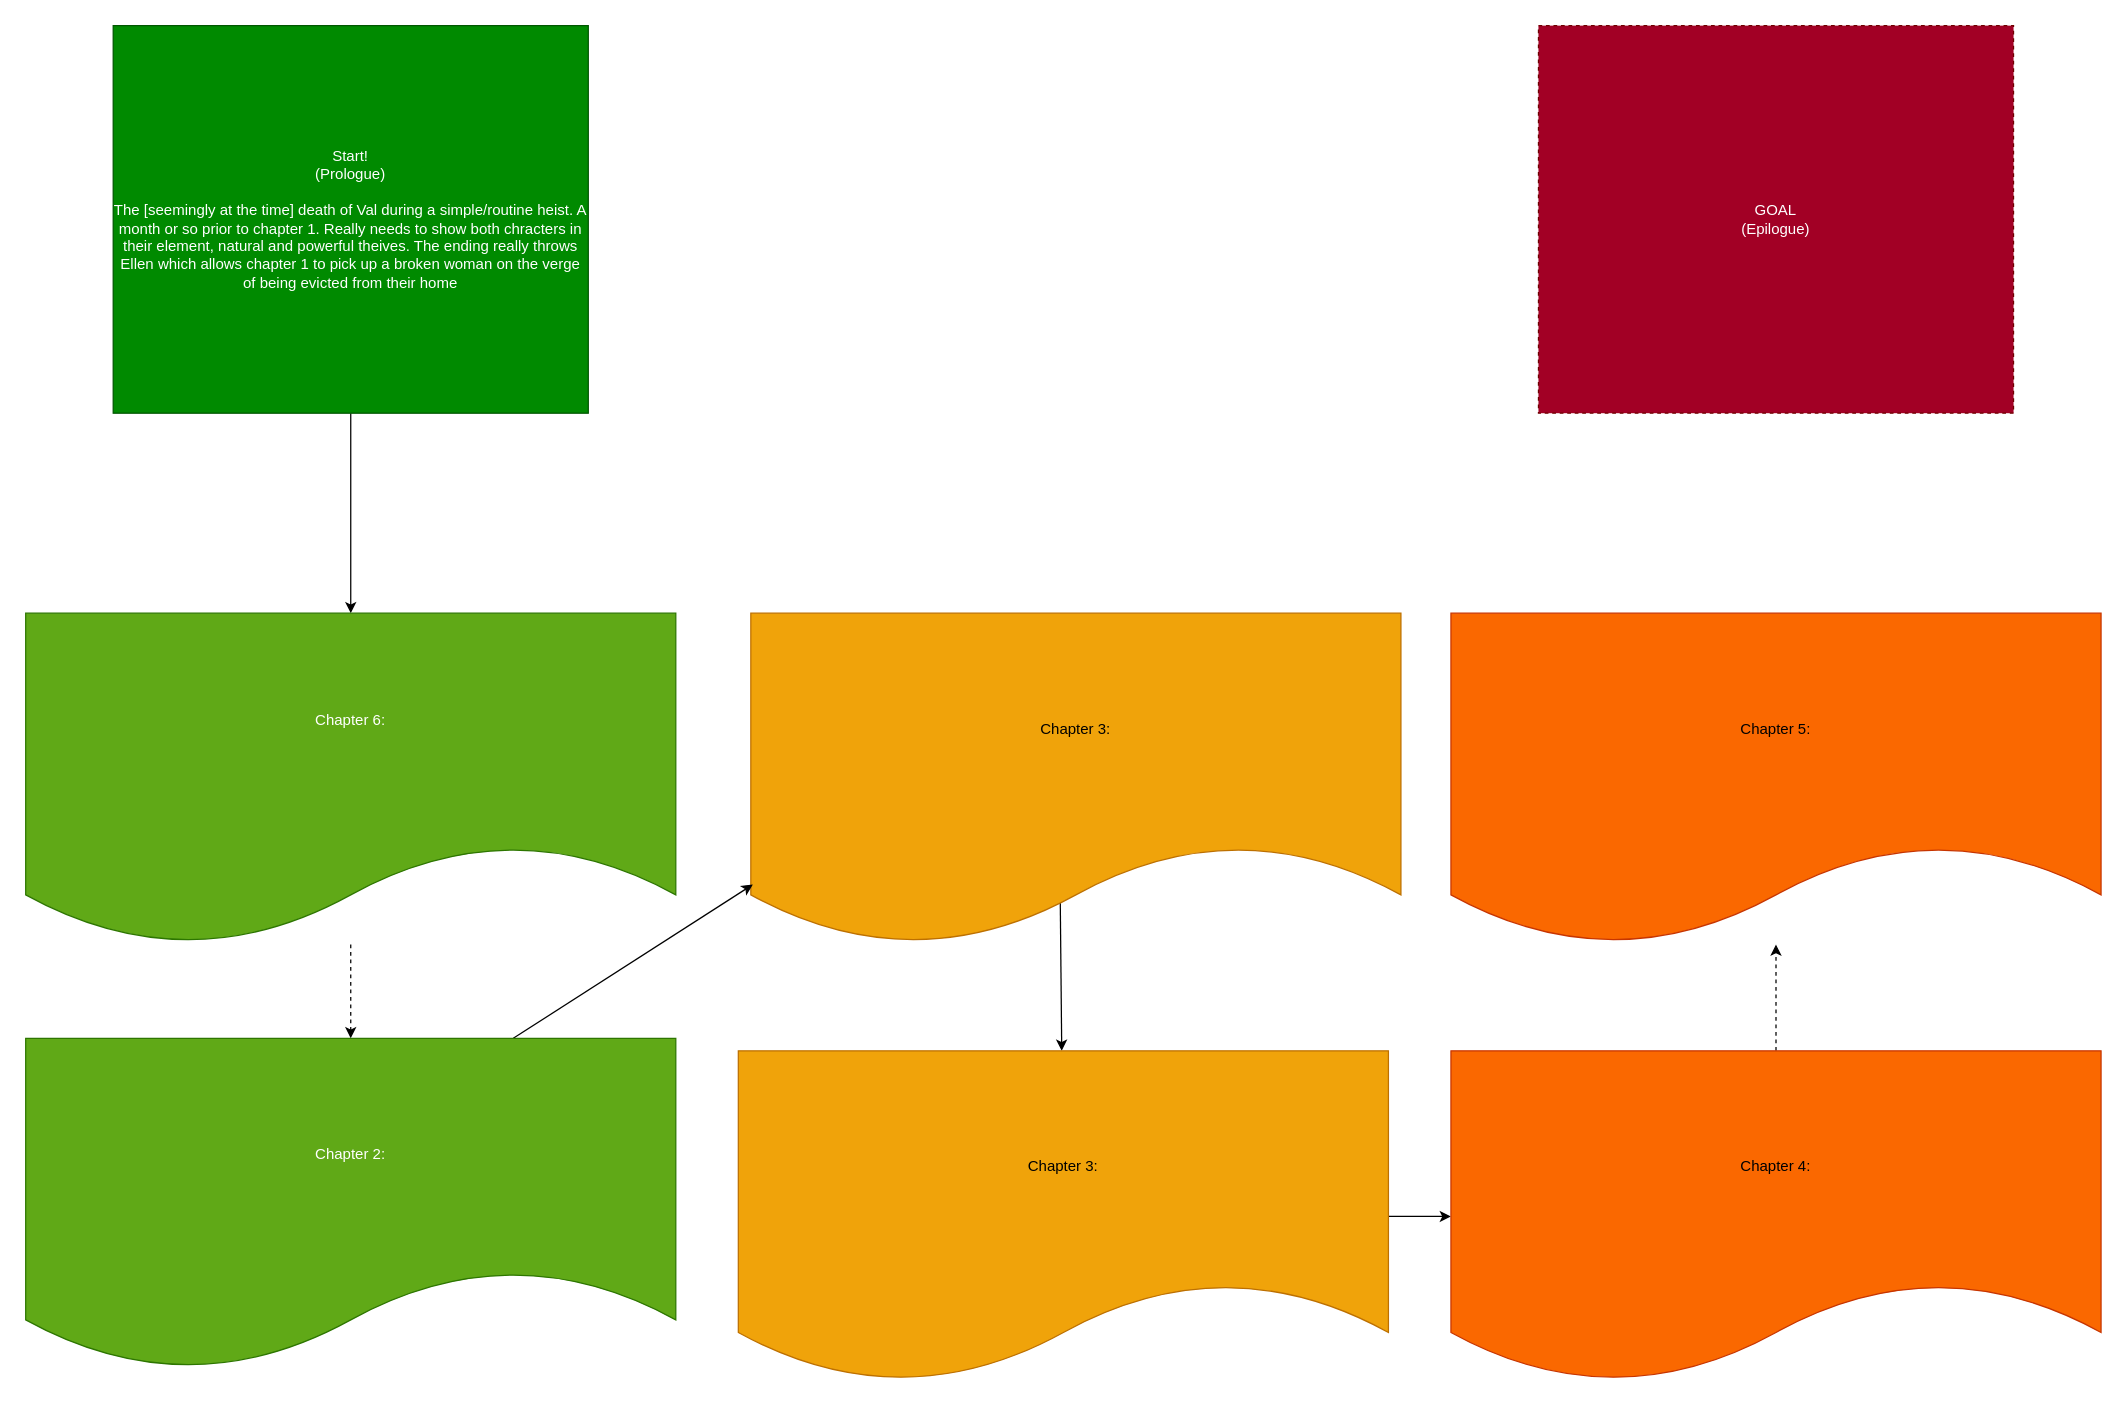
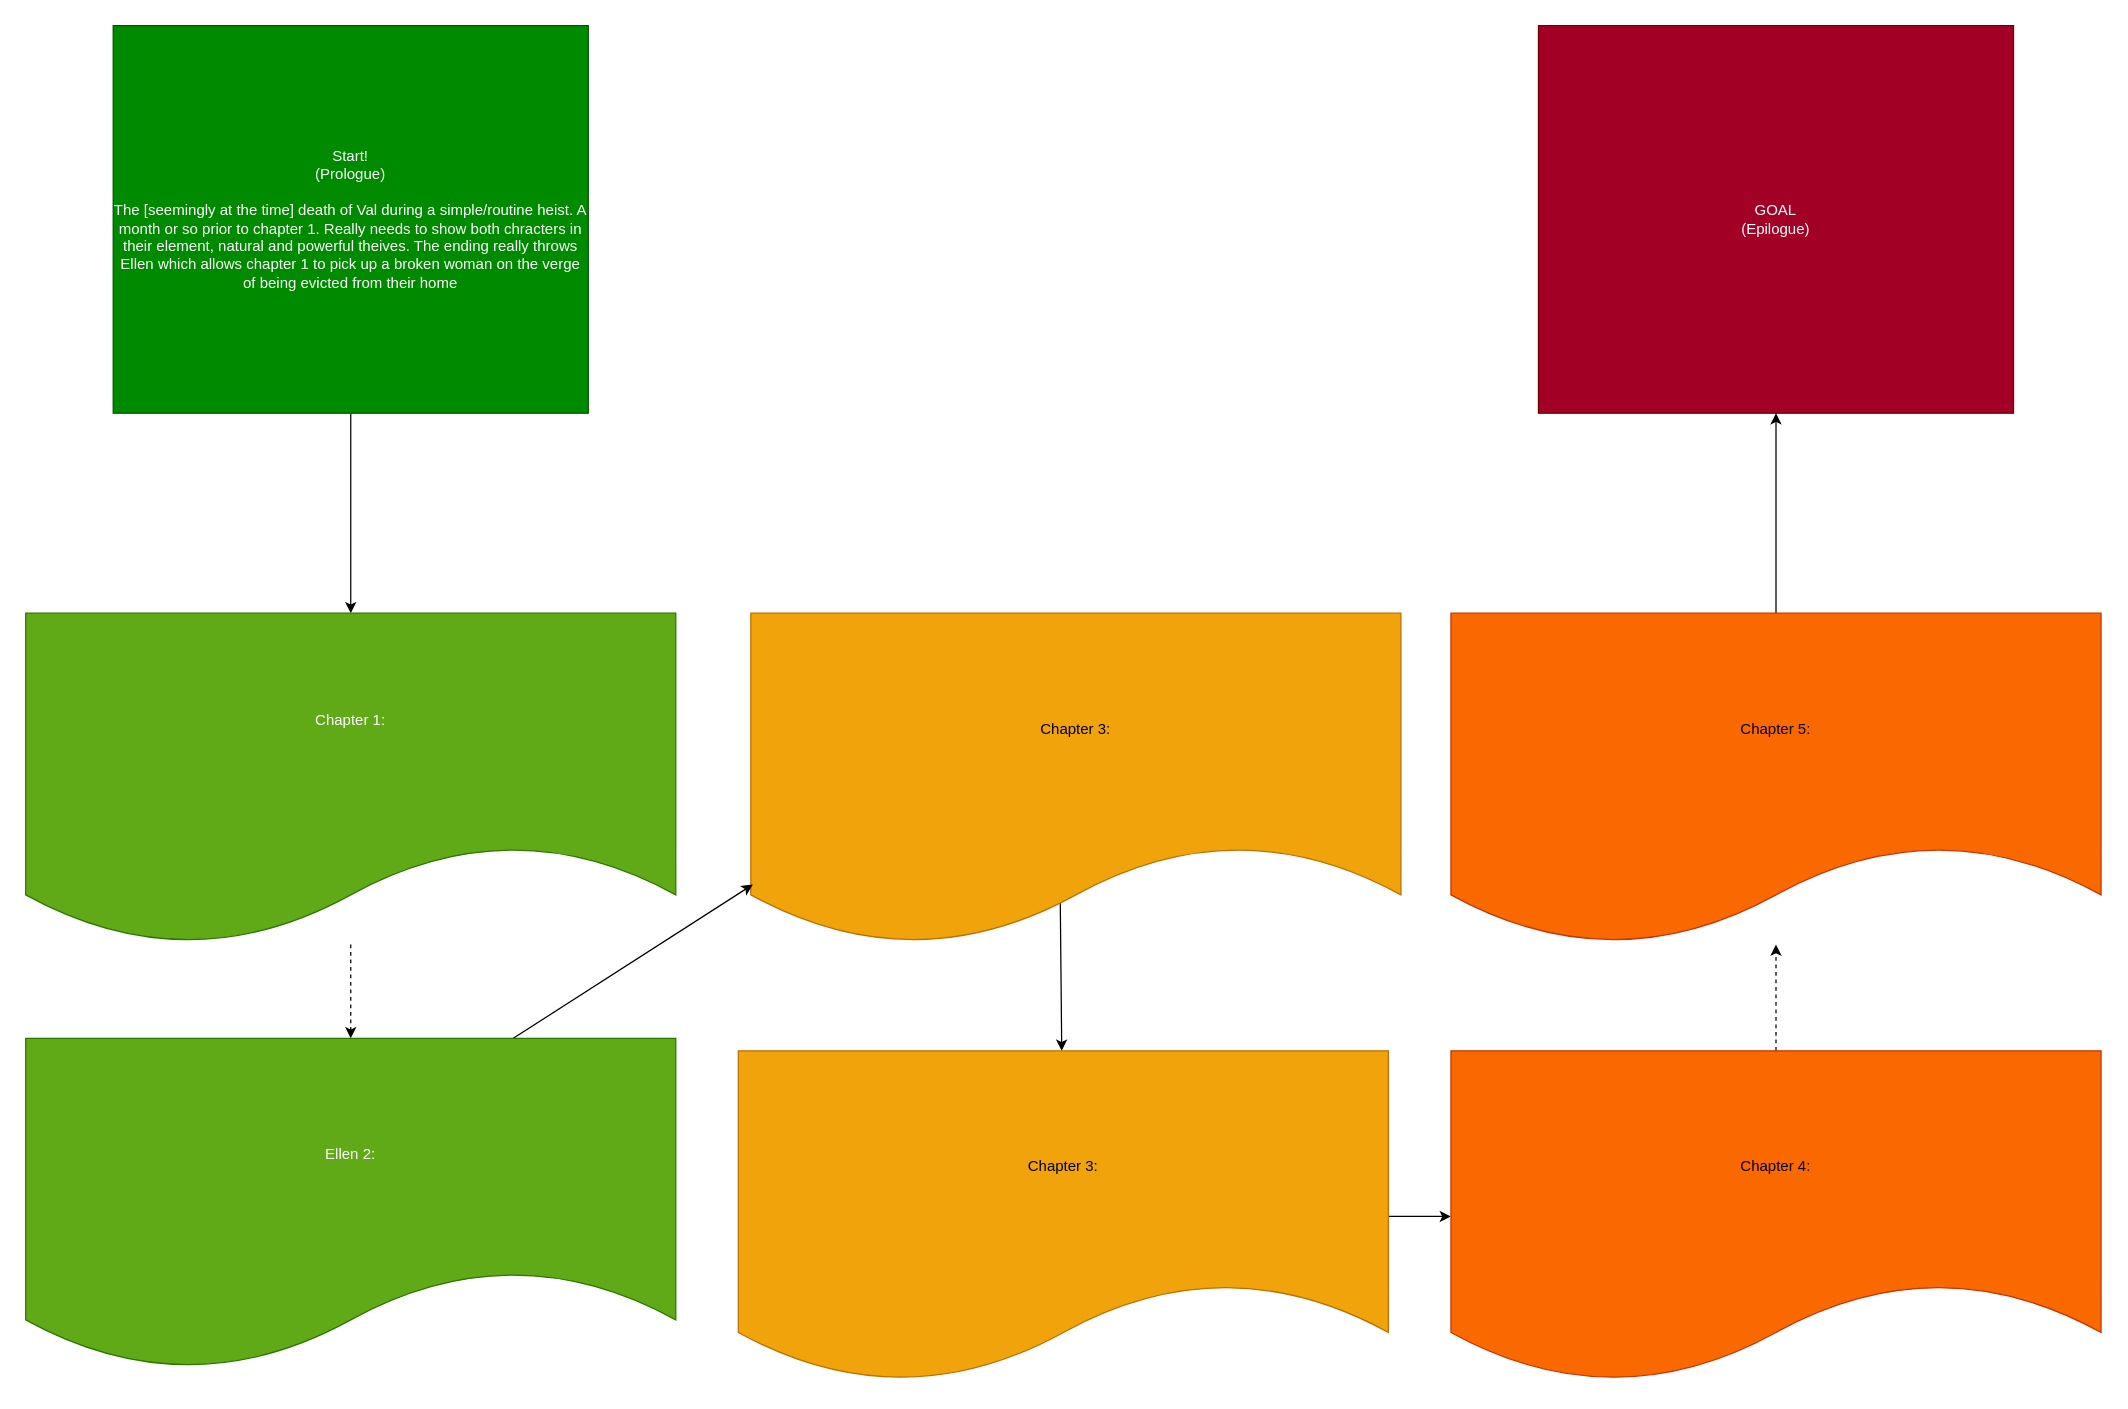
(1776, 219) -> (1776, 219)
none -> (1776, 517)
(351, 729) -> (351, 729)
(351, 1154) -> (351, 1154)
